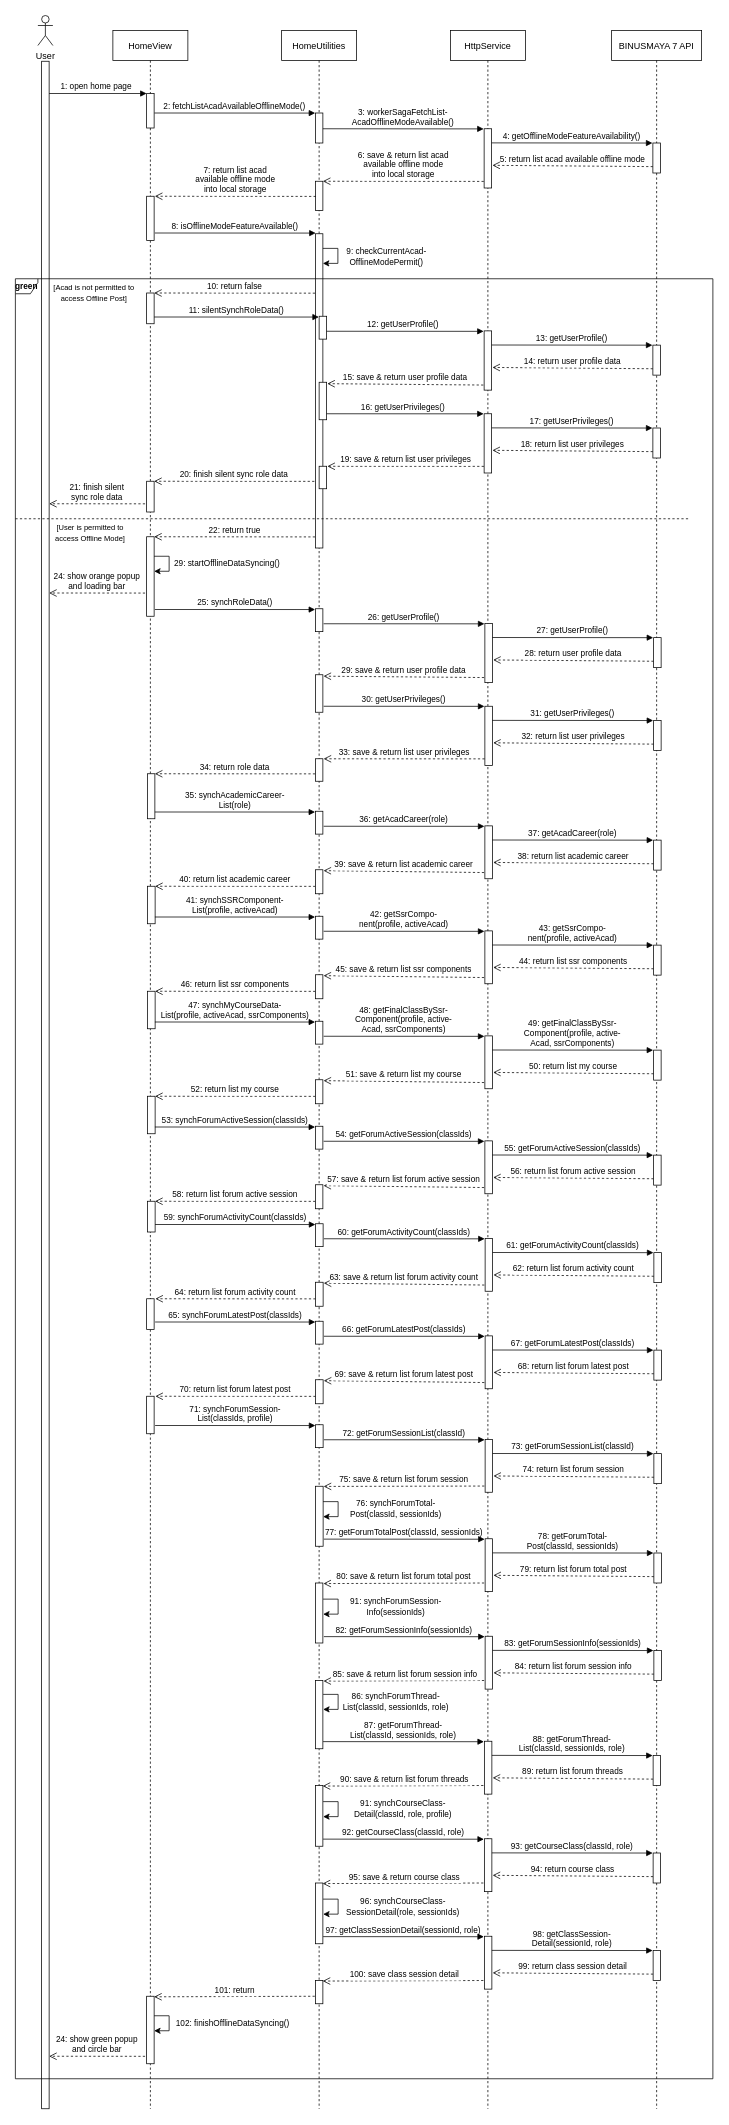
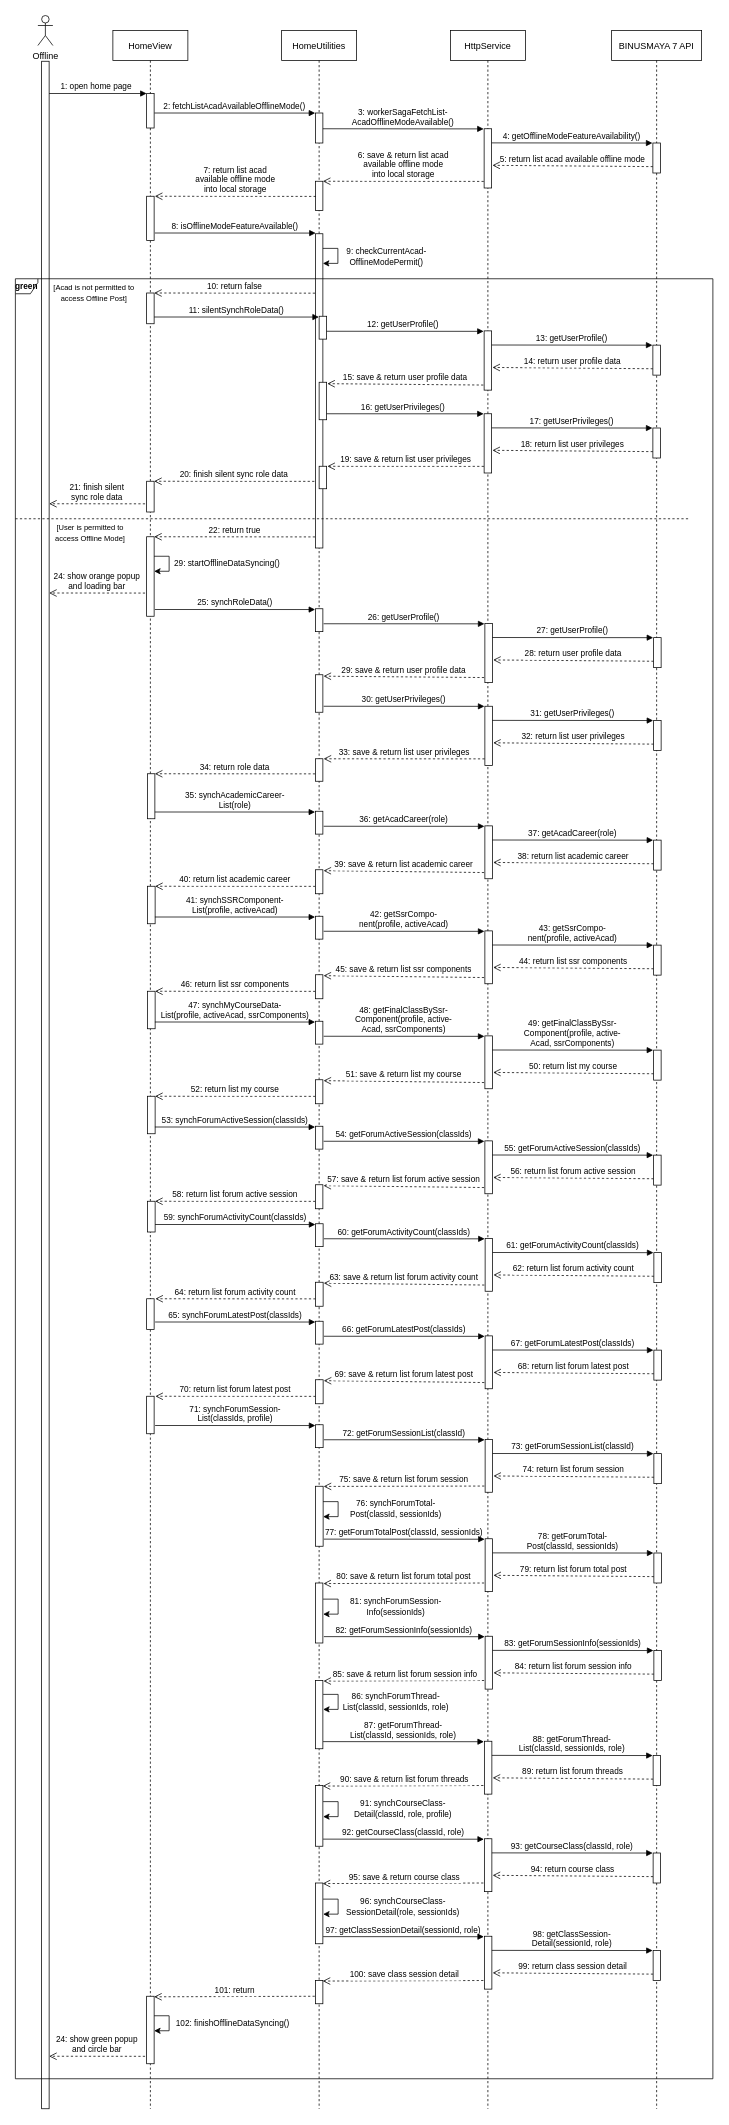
(46, 56) -> (46, 56)
(396, 1606) -> (396, 1606)
